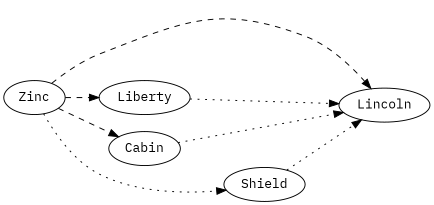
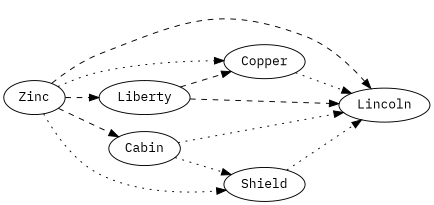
none -> (265, 62)
(260, 101) -> (260, 101)
none -> (198, 165)
